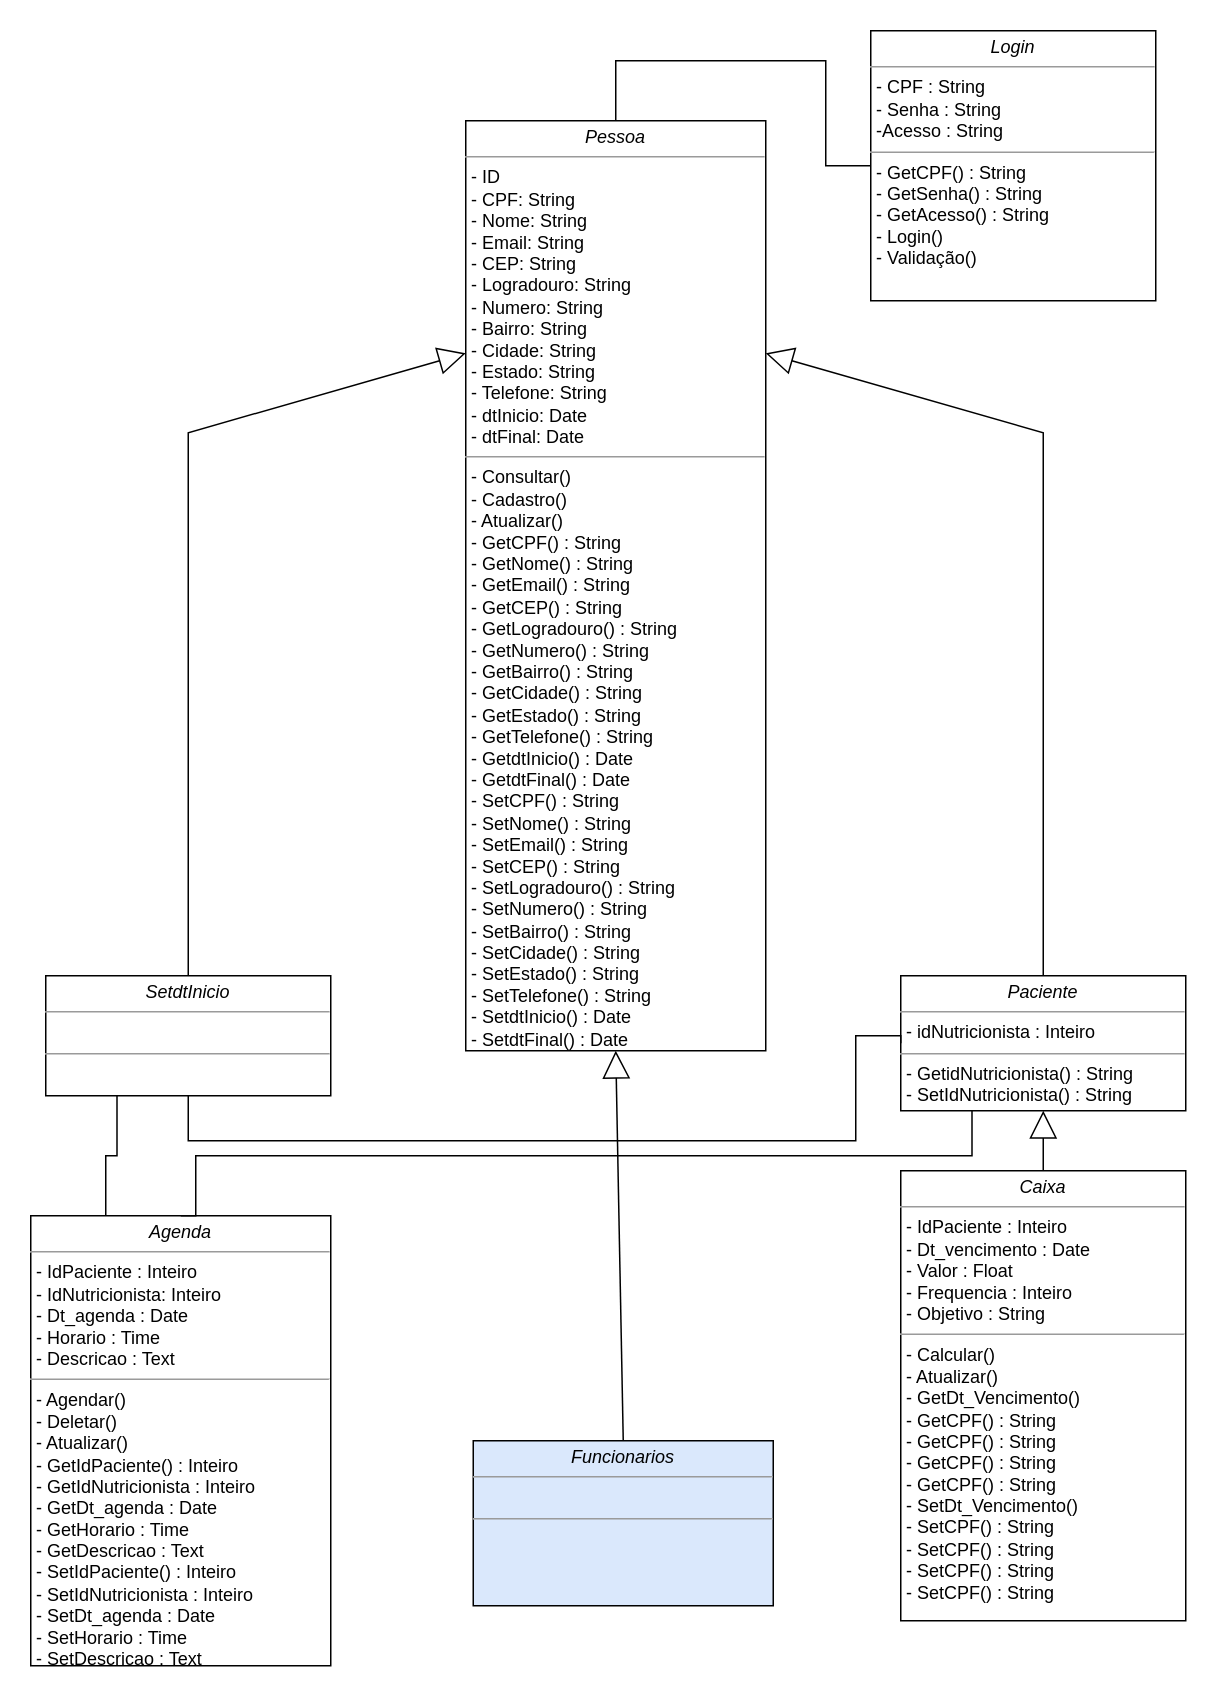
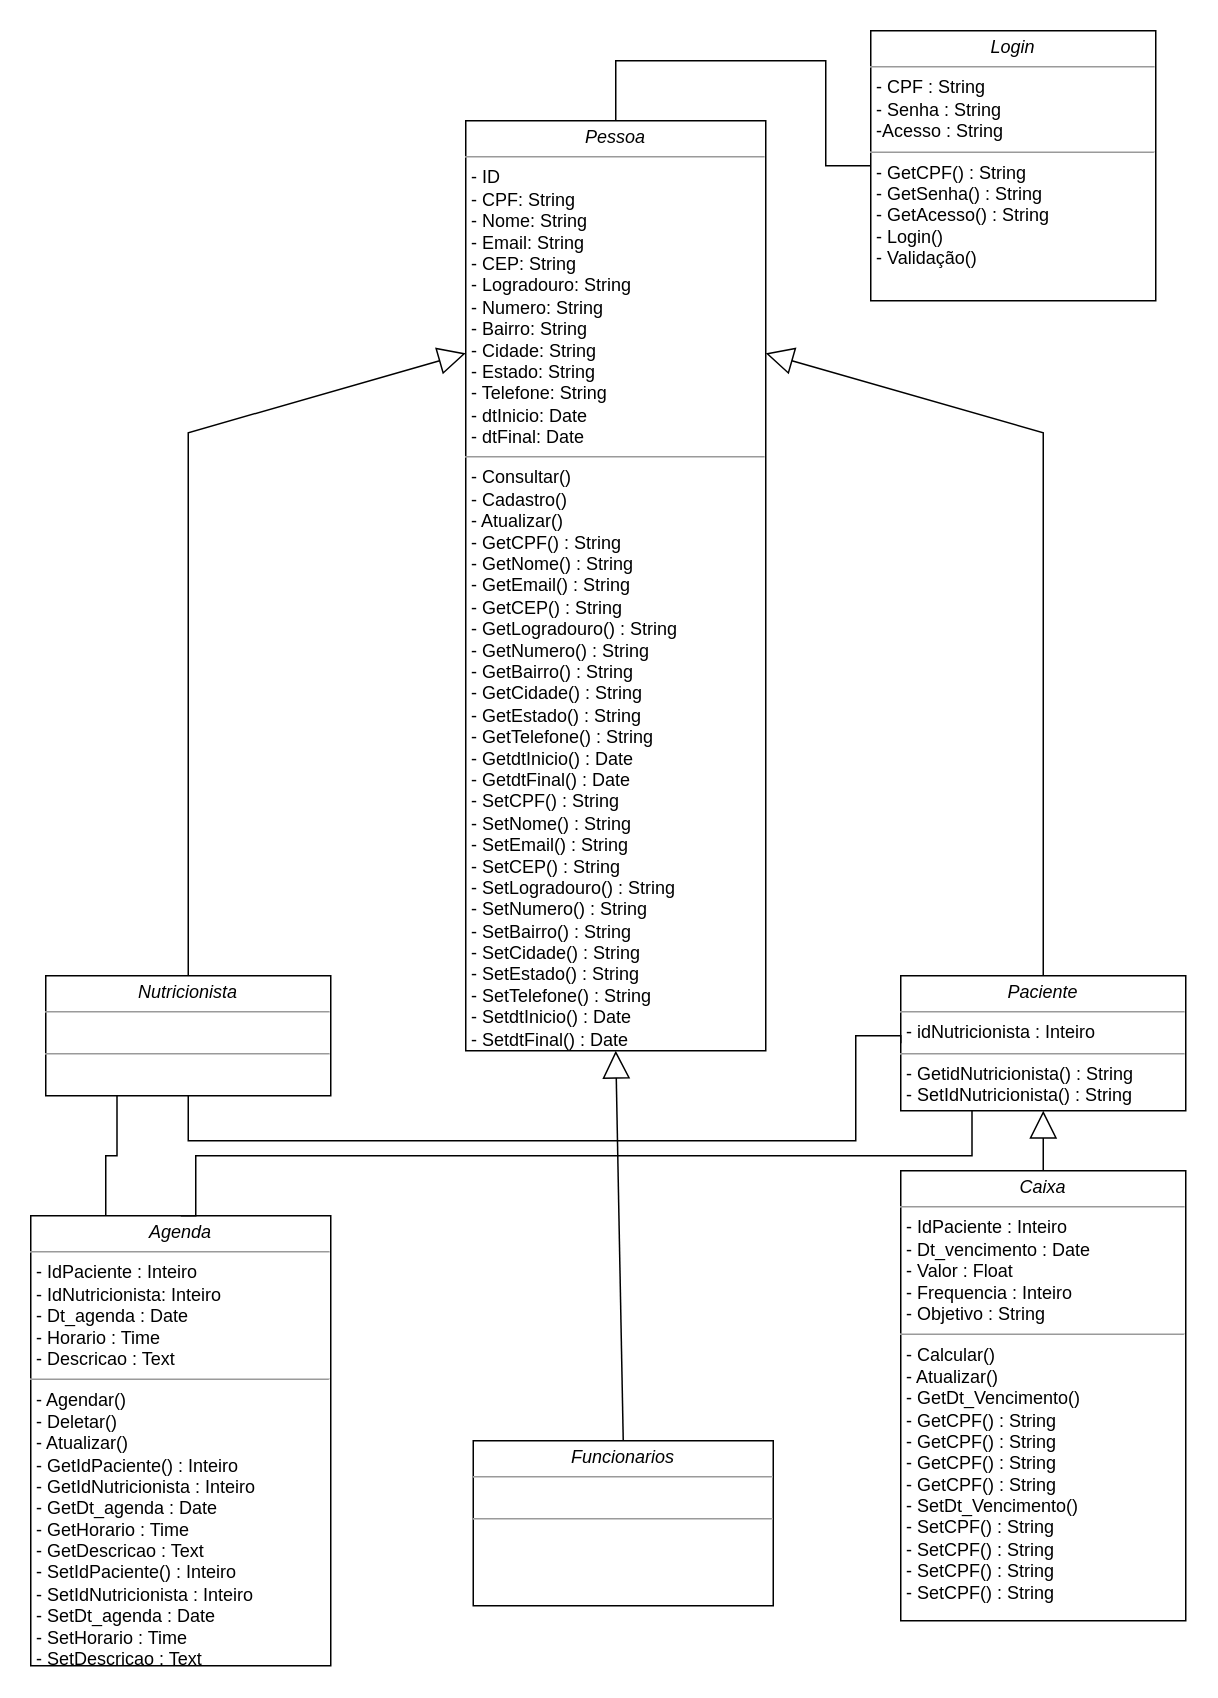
(97, 987) -> (104, 987)
(623, 1523) -> (623, 1523)
